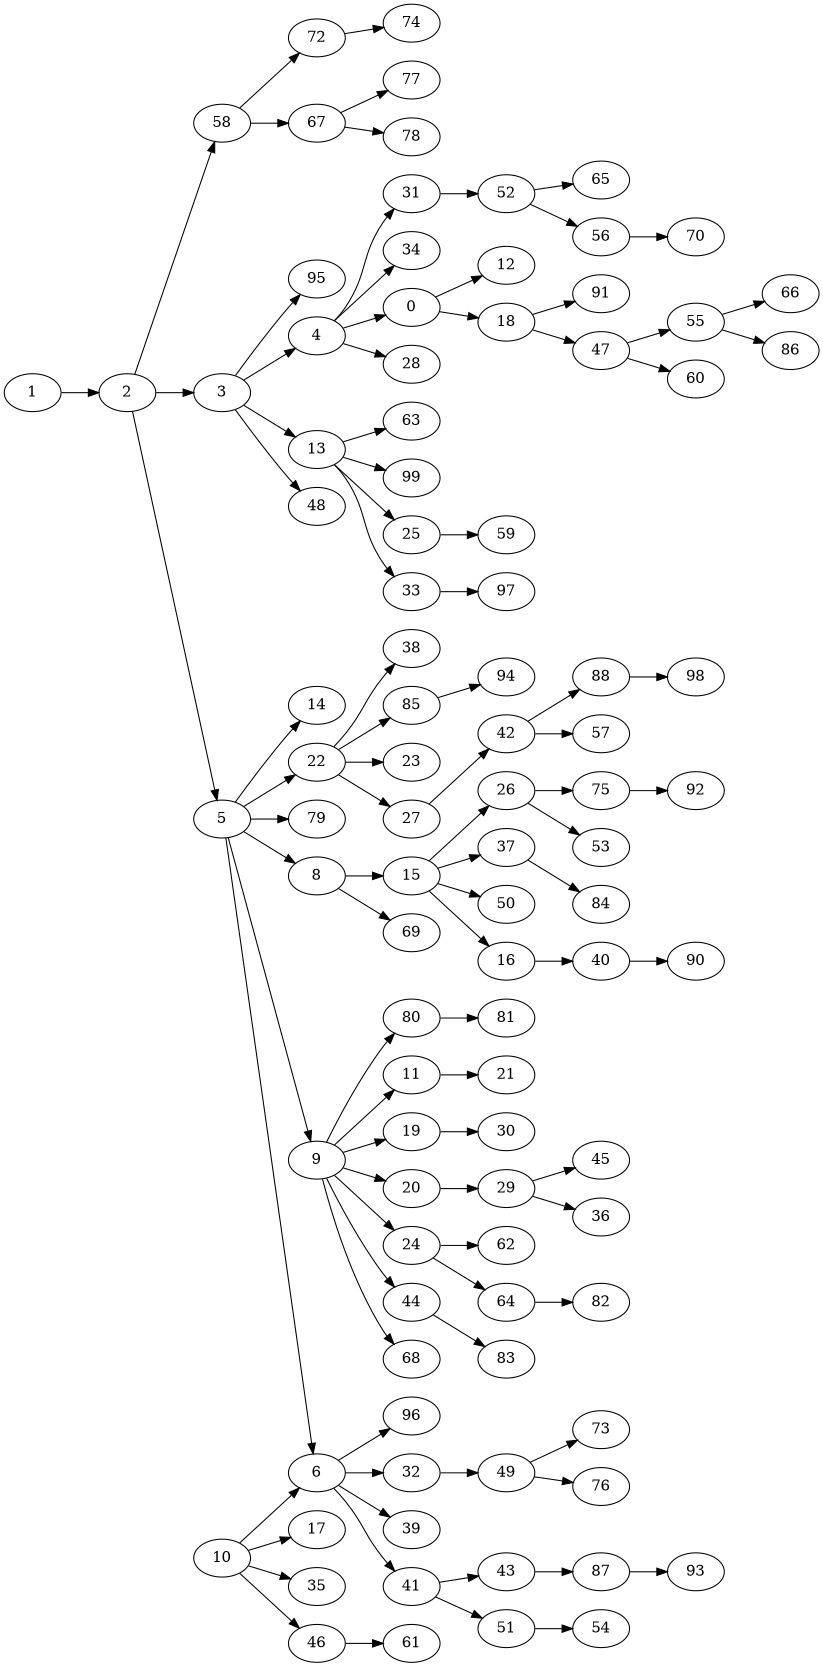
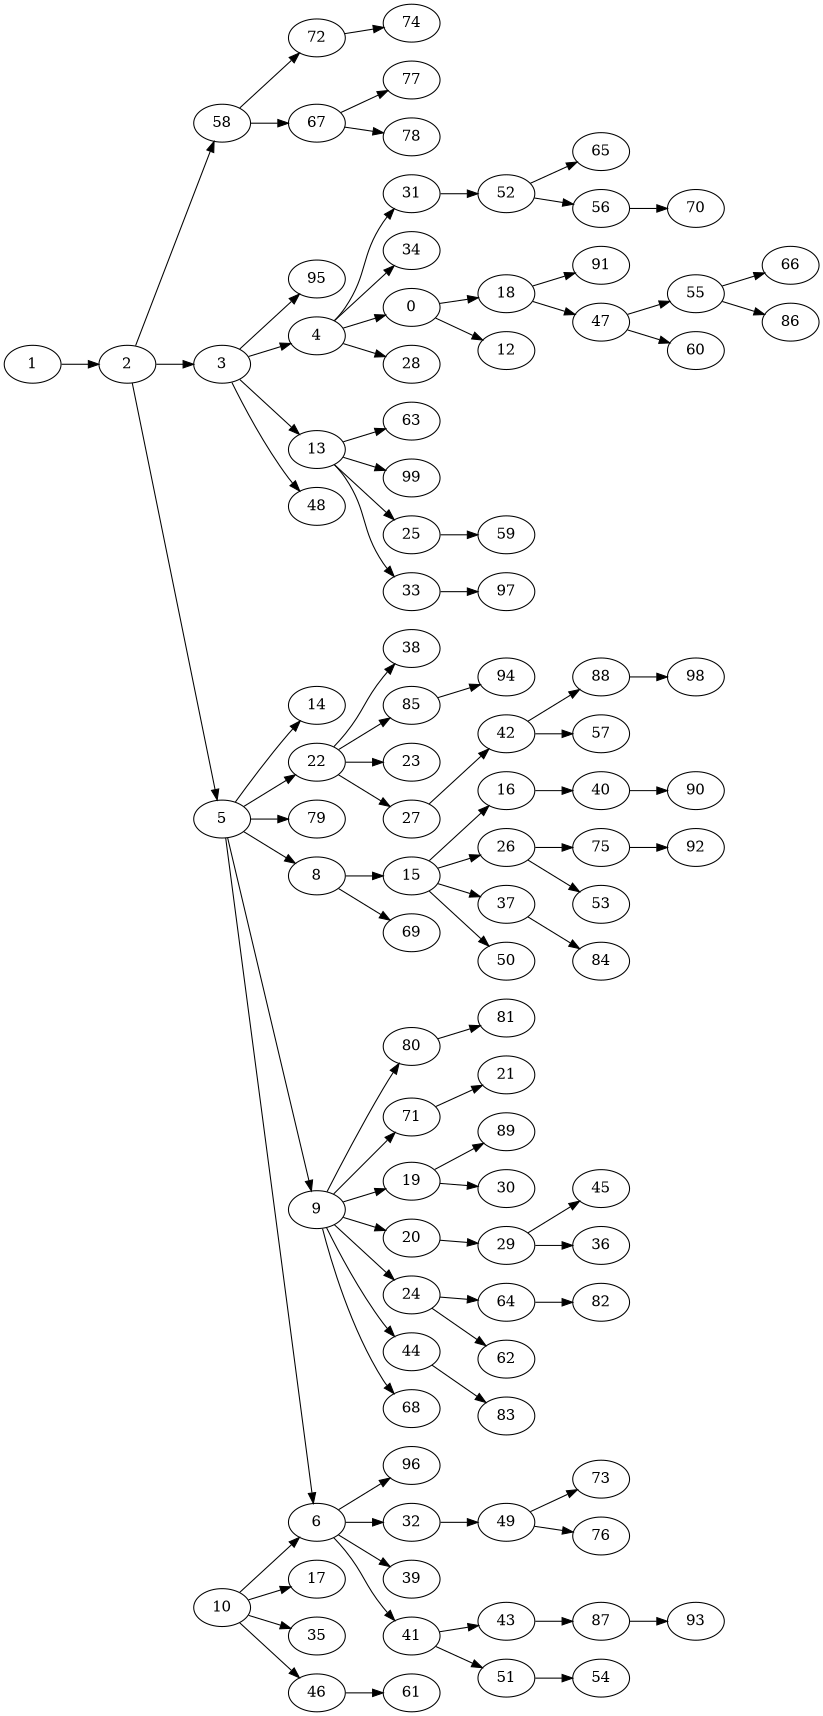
(412, 1075) -> (412, 1117)
none -> (506, 1132)
